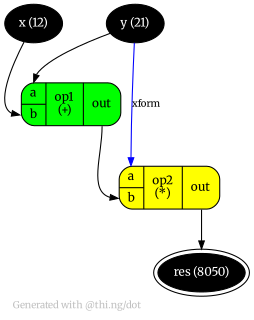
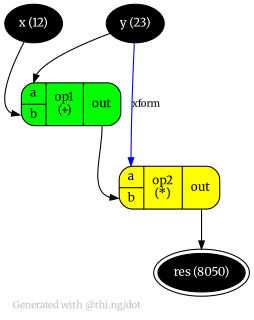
(135, 24) -> (135, 24)
